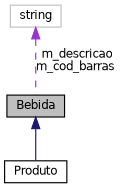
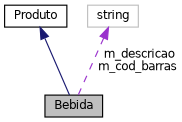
(36, 145) -> (57, 67)
